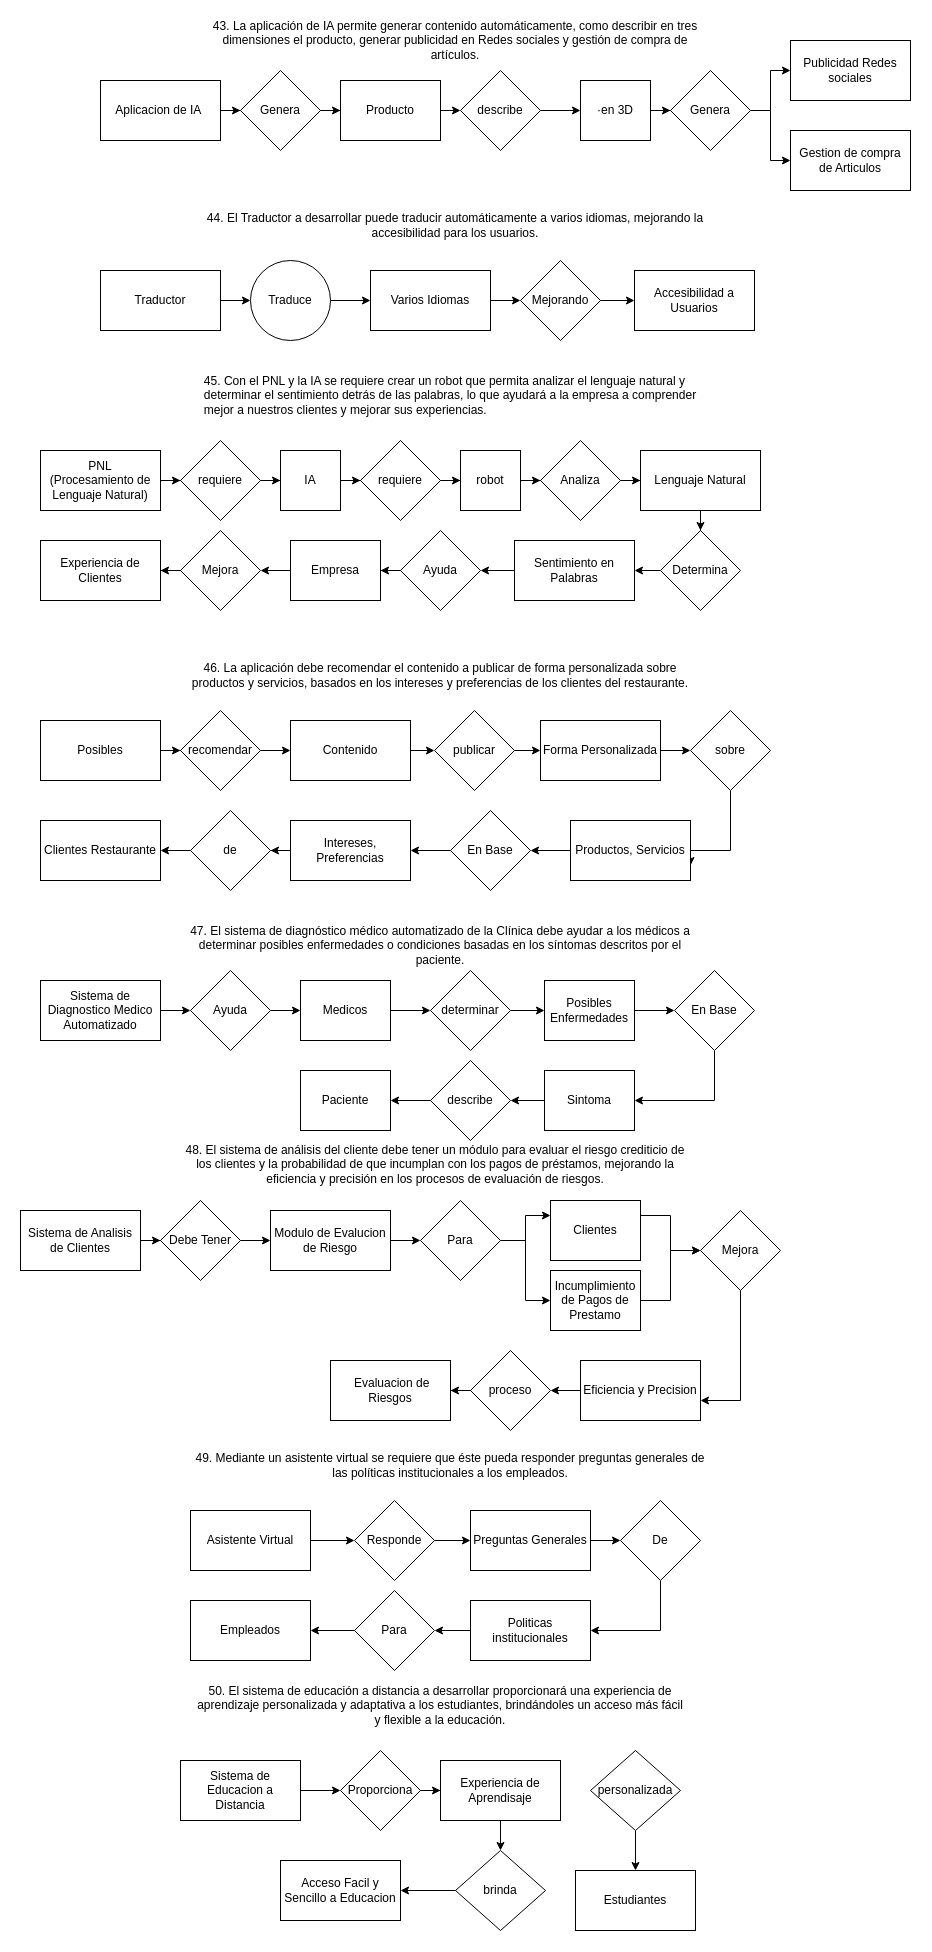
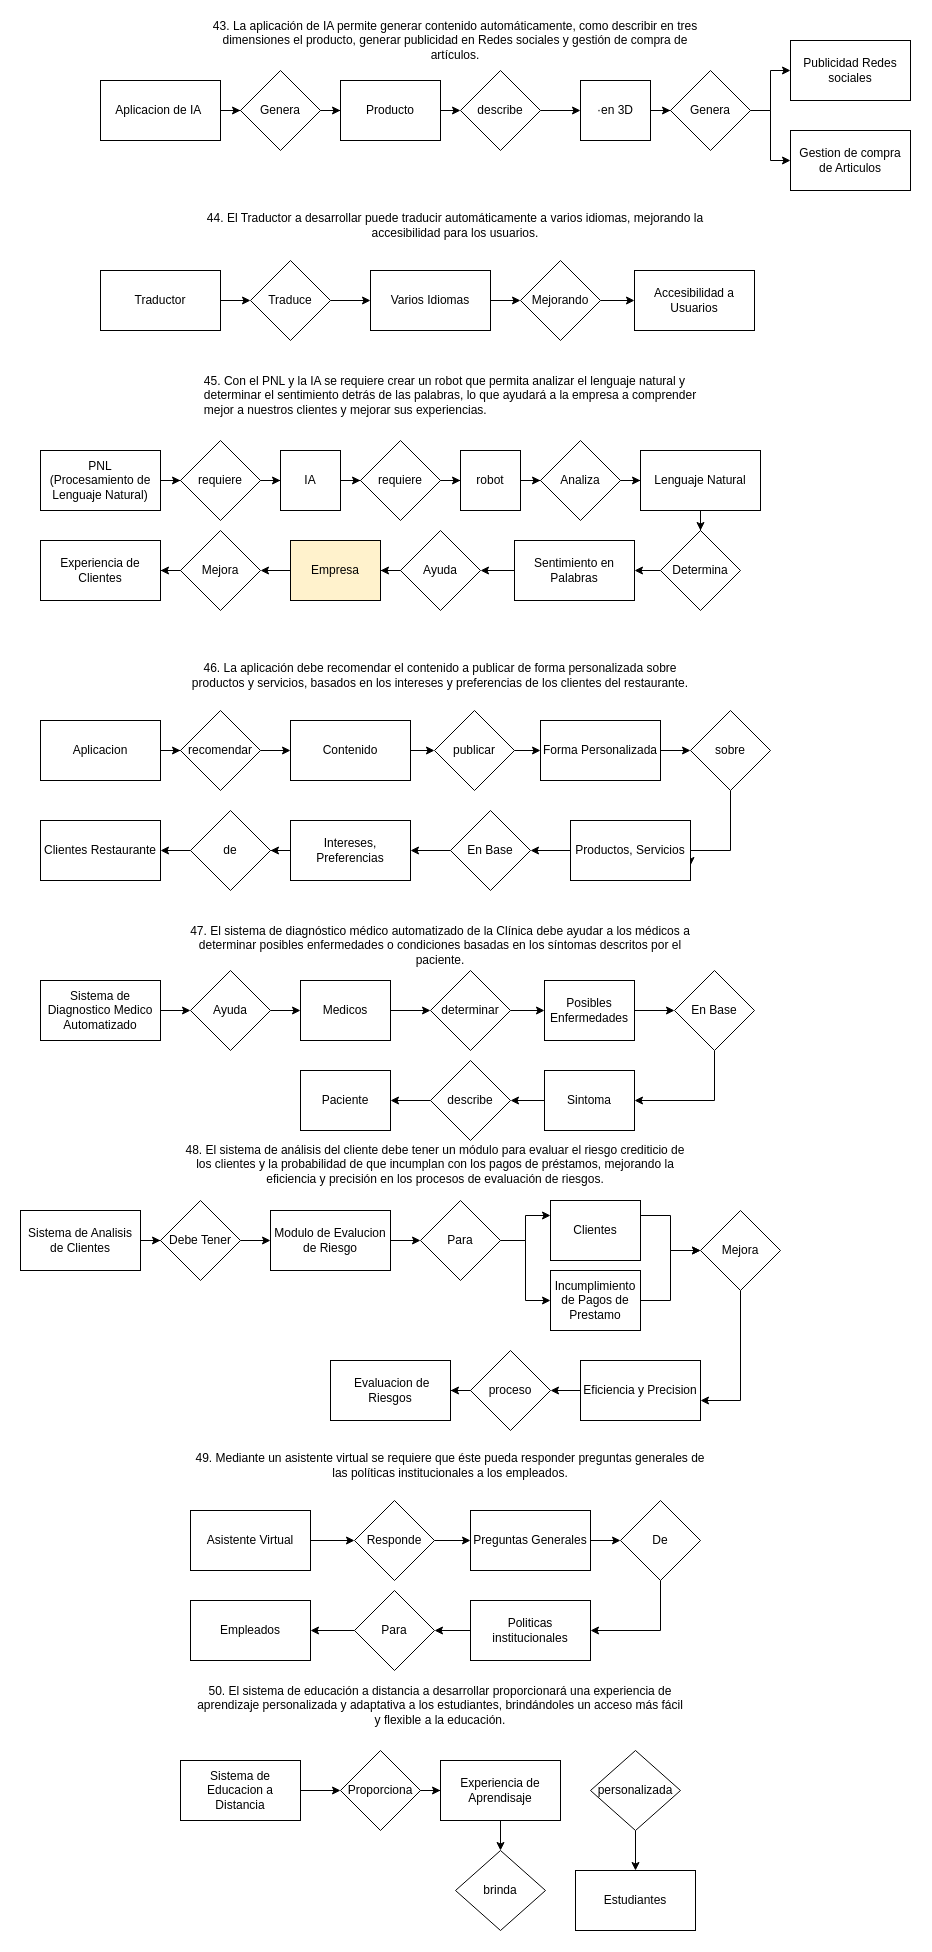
(291, 301) -> (291, 301)
(336, 571) -> (336, 571)
(101, 751) -> (101, 751)
(341, 1891) -> none
(431, 1891) -> none
